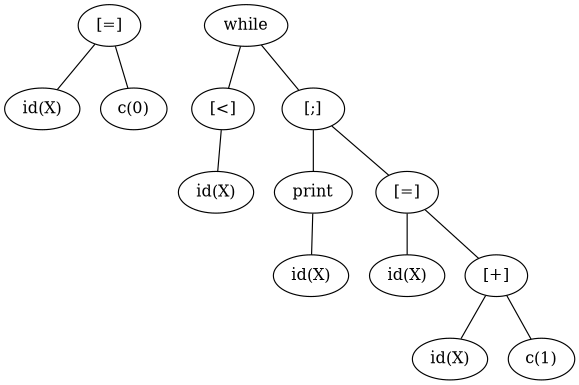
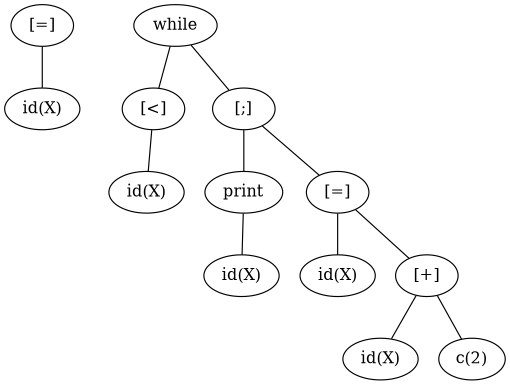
(134, 109) -> none
(542, 359) -> (472, 359)
